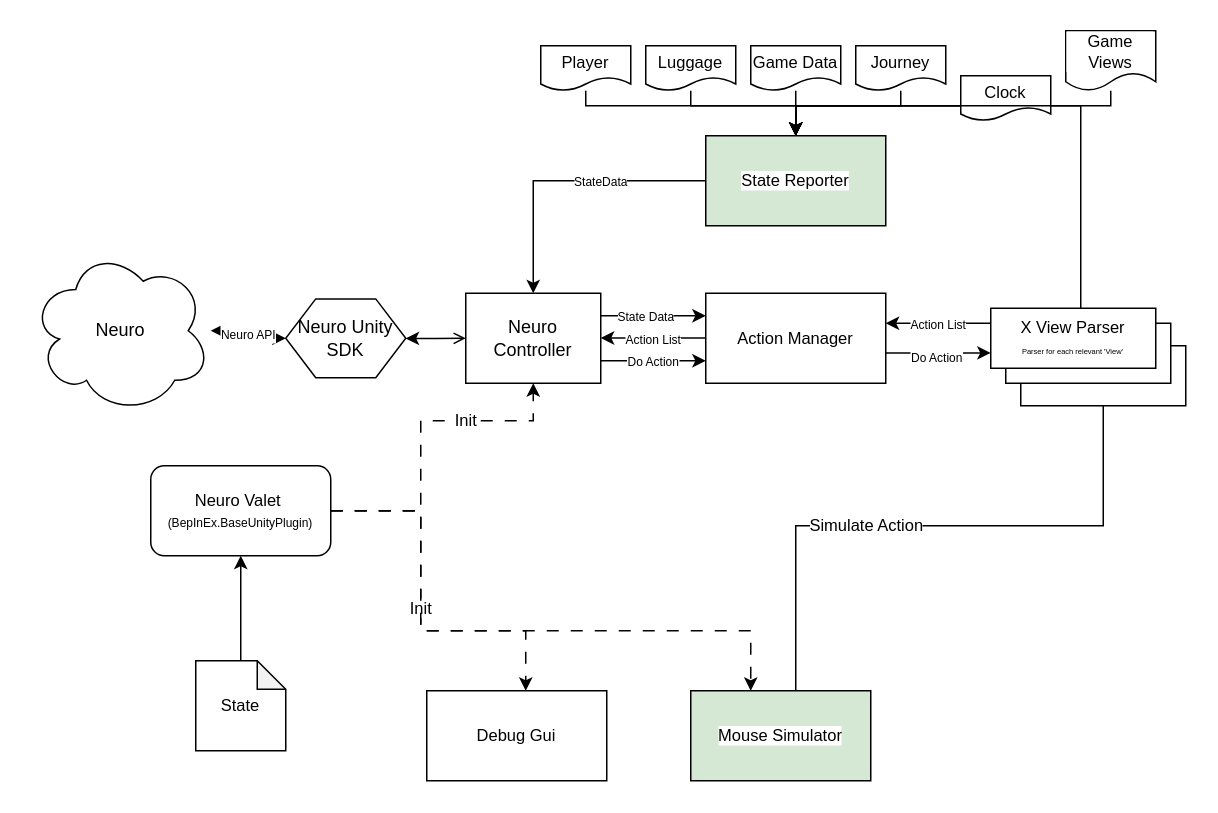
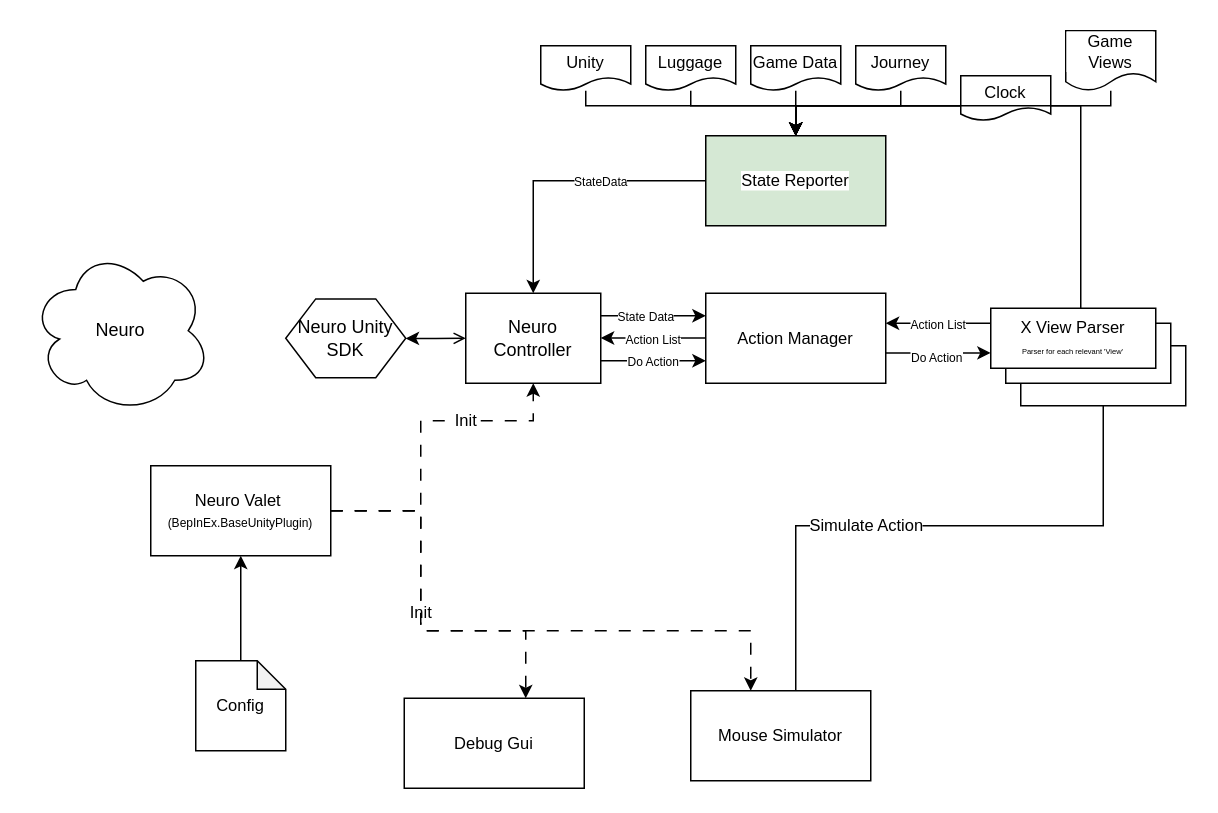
(586, 62) -> (586, 62)
(248, 335) -> none
(241, 511) -> (241, 511)
(241, 706) -> (241, 706)
(517, 736) -> (494, 743)
(781, 736) -> (781, 736)
